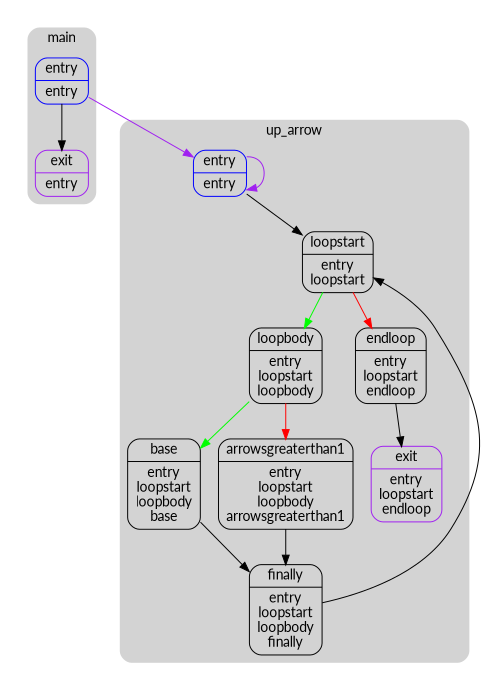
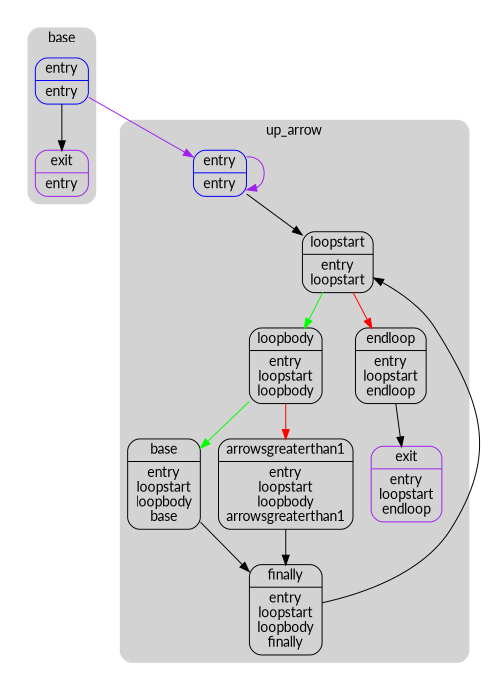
(62, 39) -> (62, 39)
